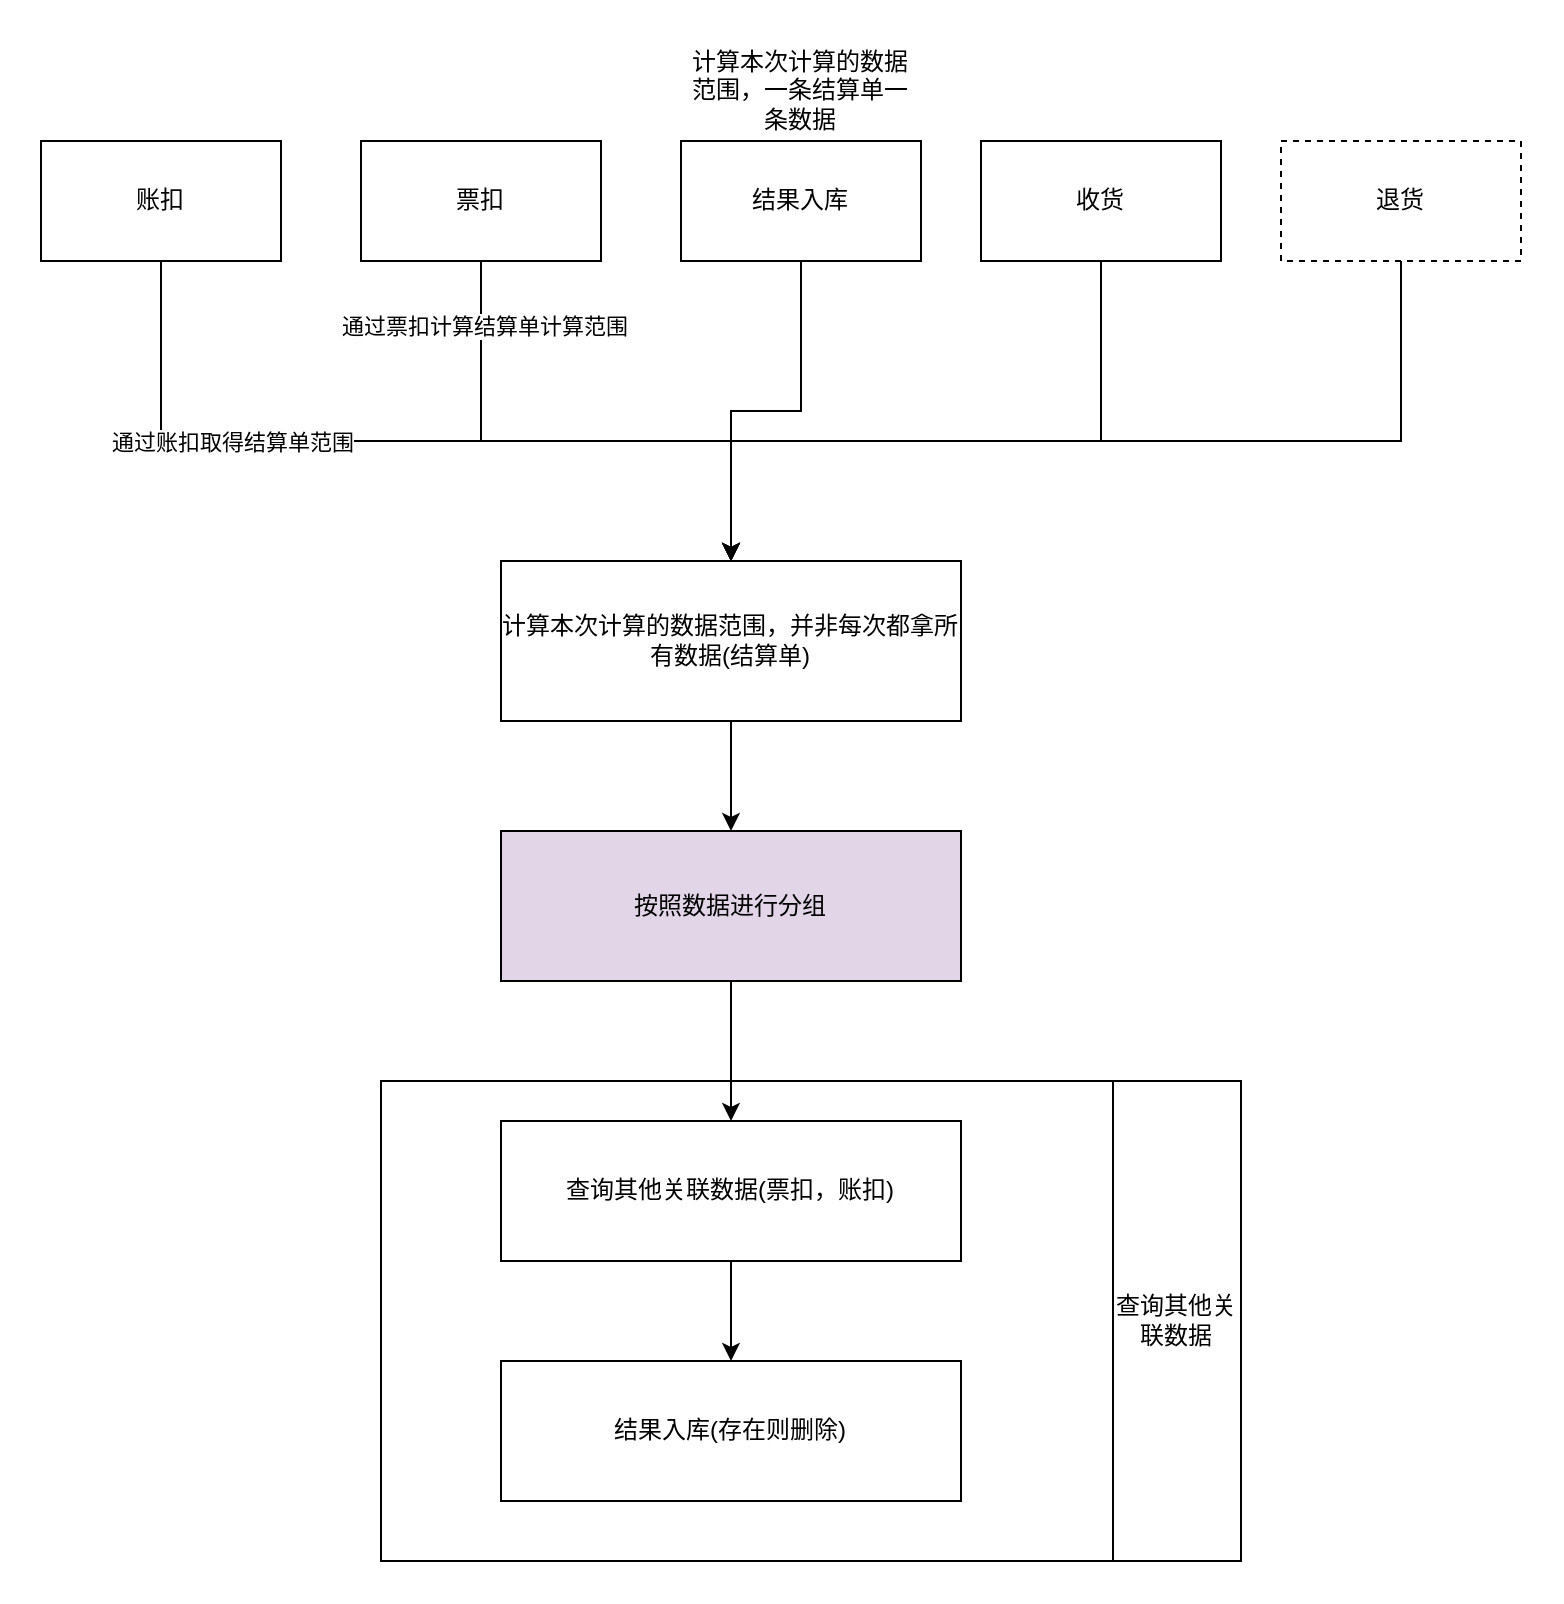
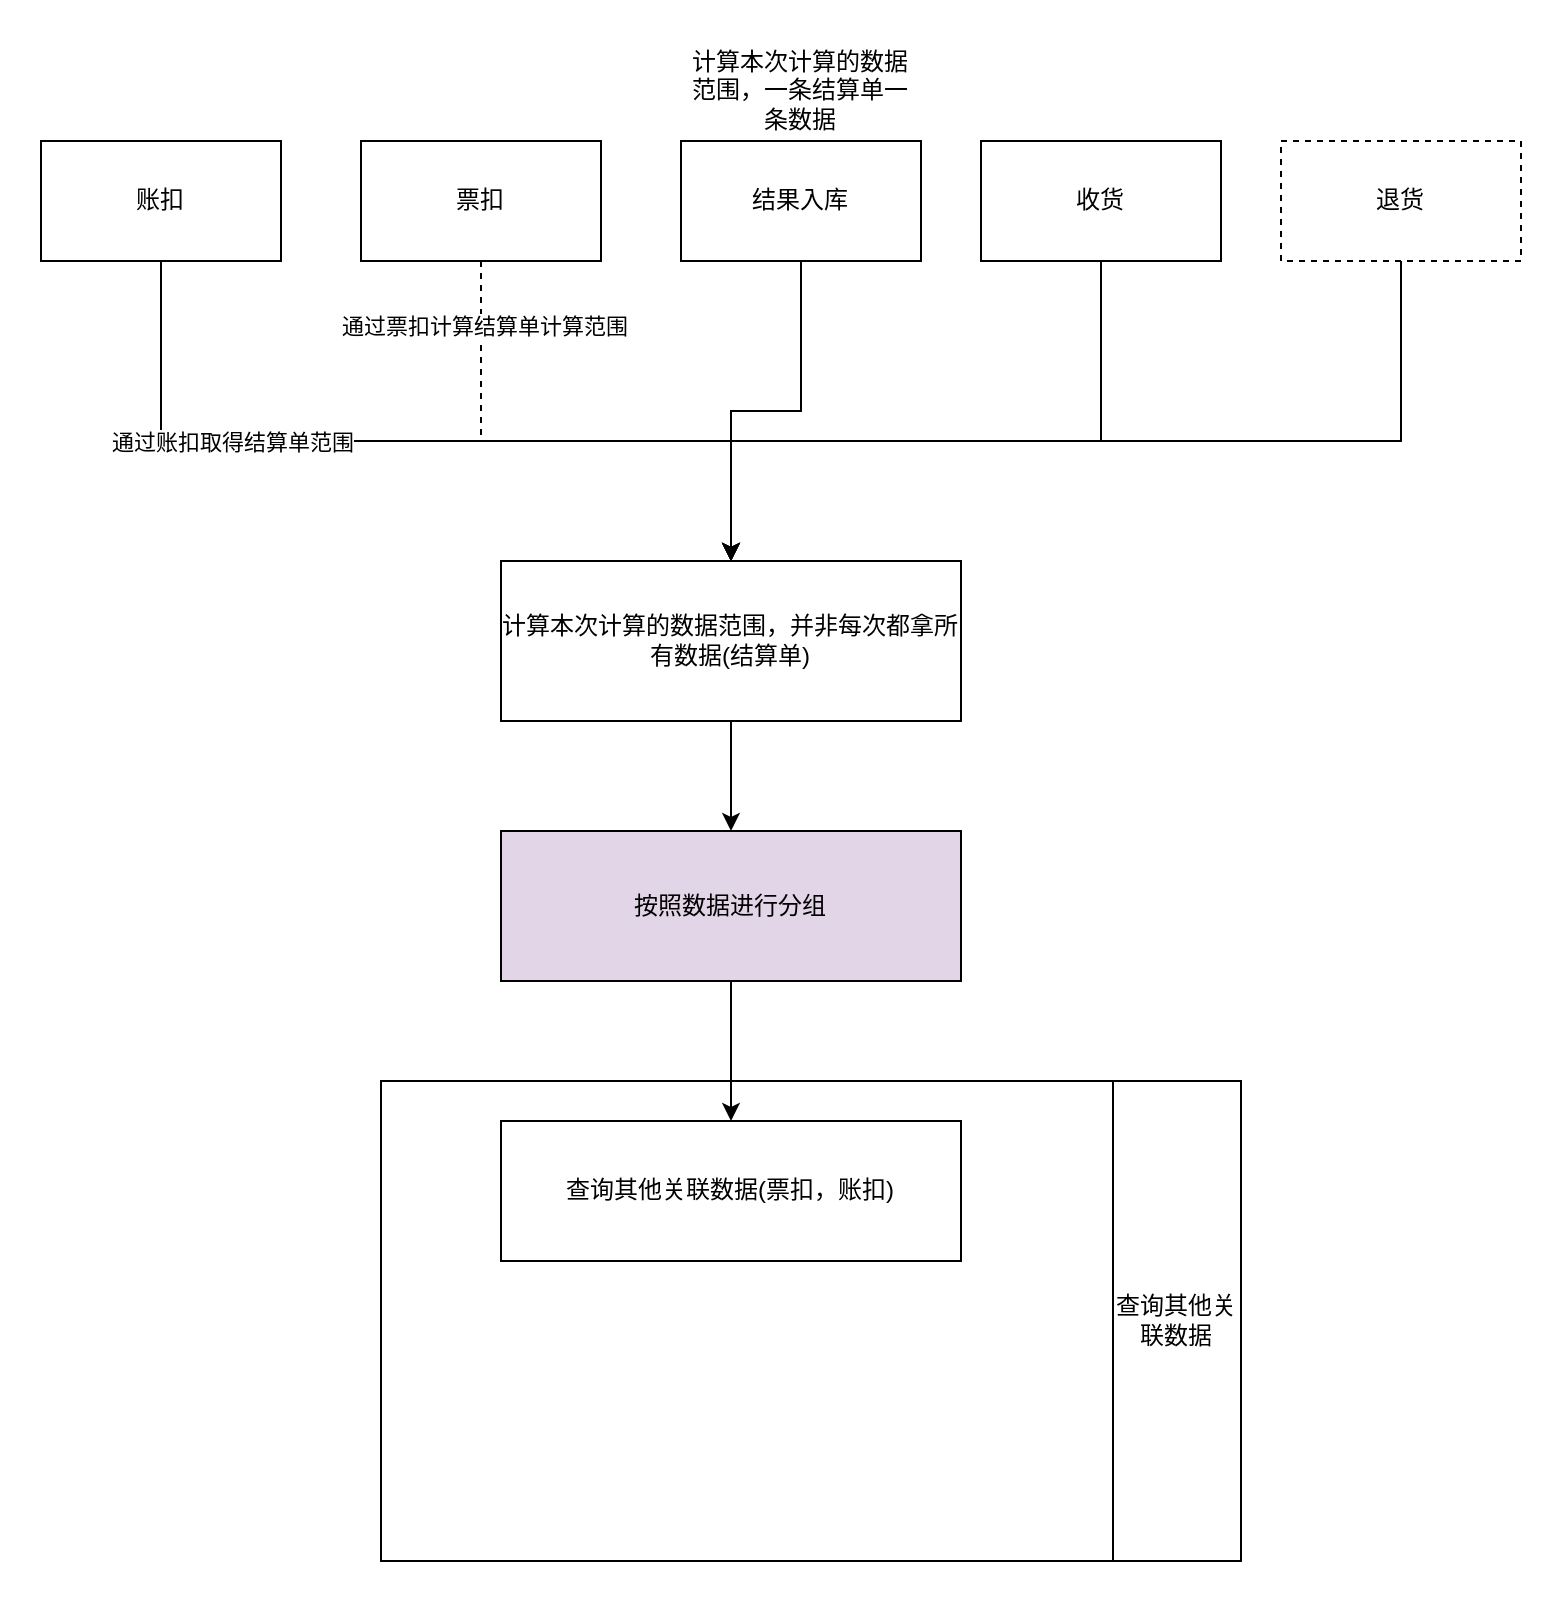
(481, 388) -> (481, 388)
(731, 1304) -> none
(731, 1431) -> none
